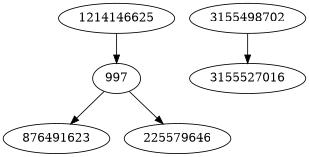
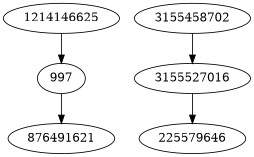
(248, 18) -> (192, 18)
(143, 105) -> (192, 104)
(57, 139) -> (61, 139)
